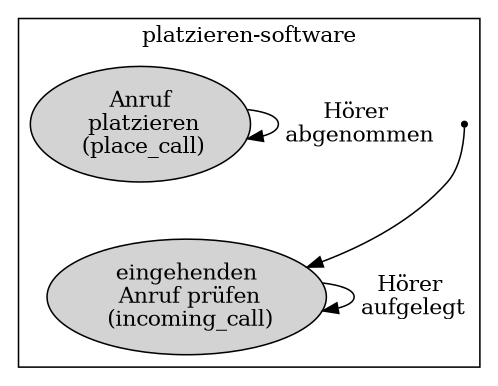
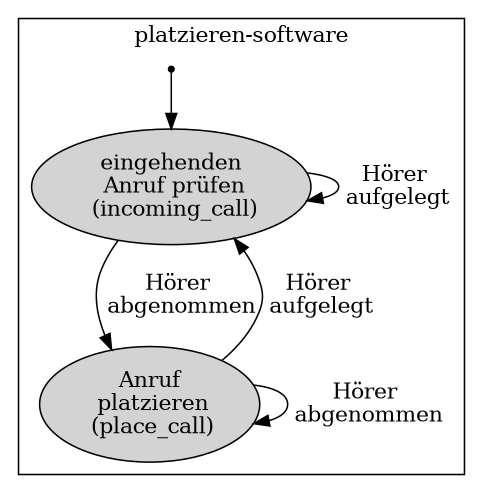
none -> (97, 286)
none -> (260, 310)
